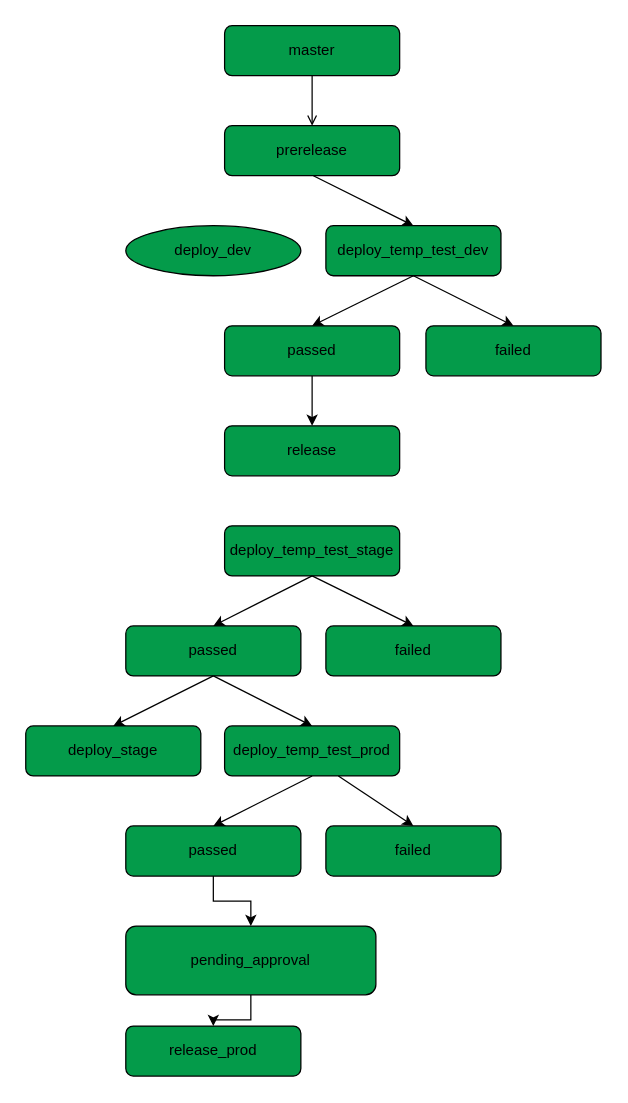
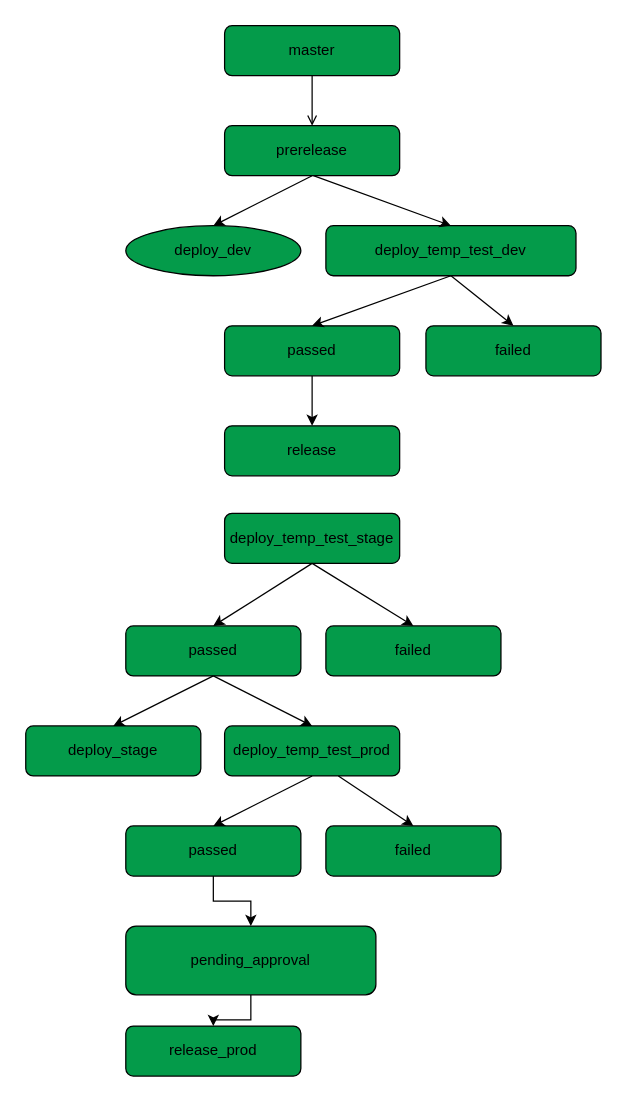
none -> (266, 199)
(413, 251) -> (451, 251)
(312, 551) -> (312, 538)
